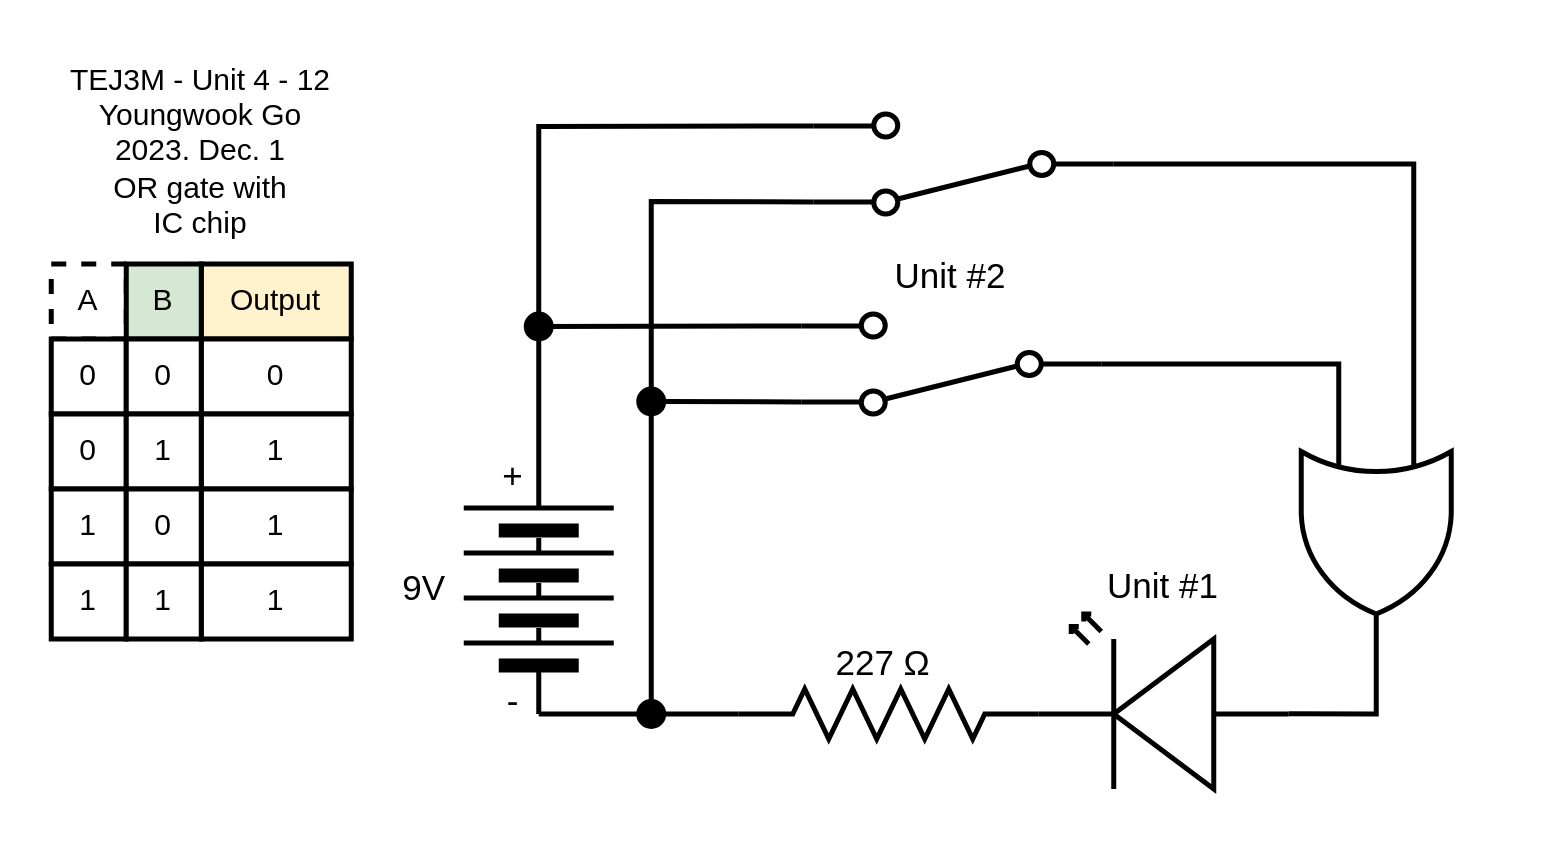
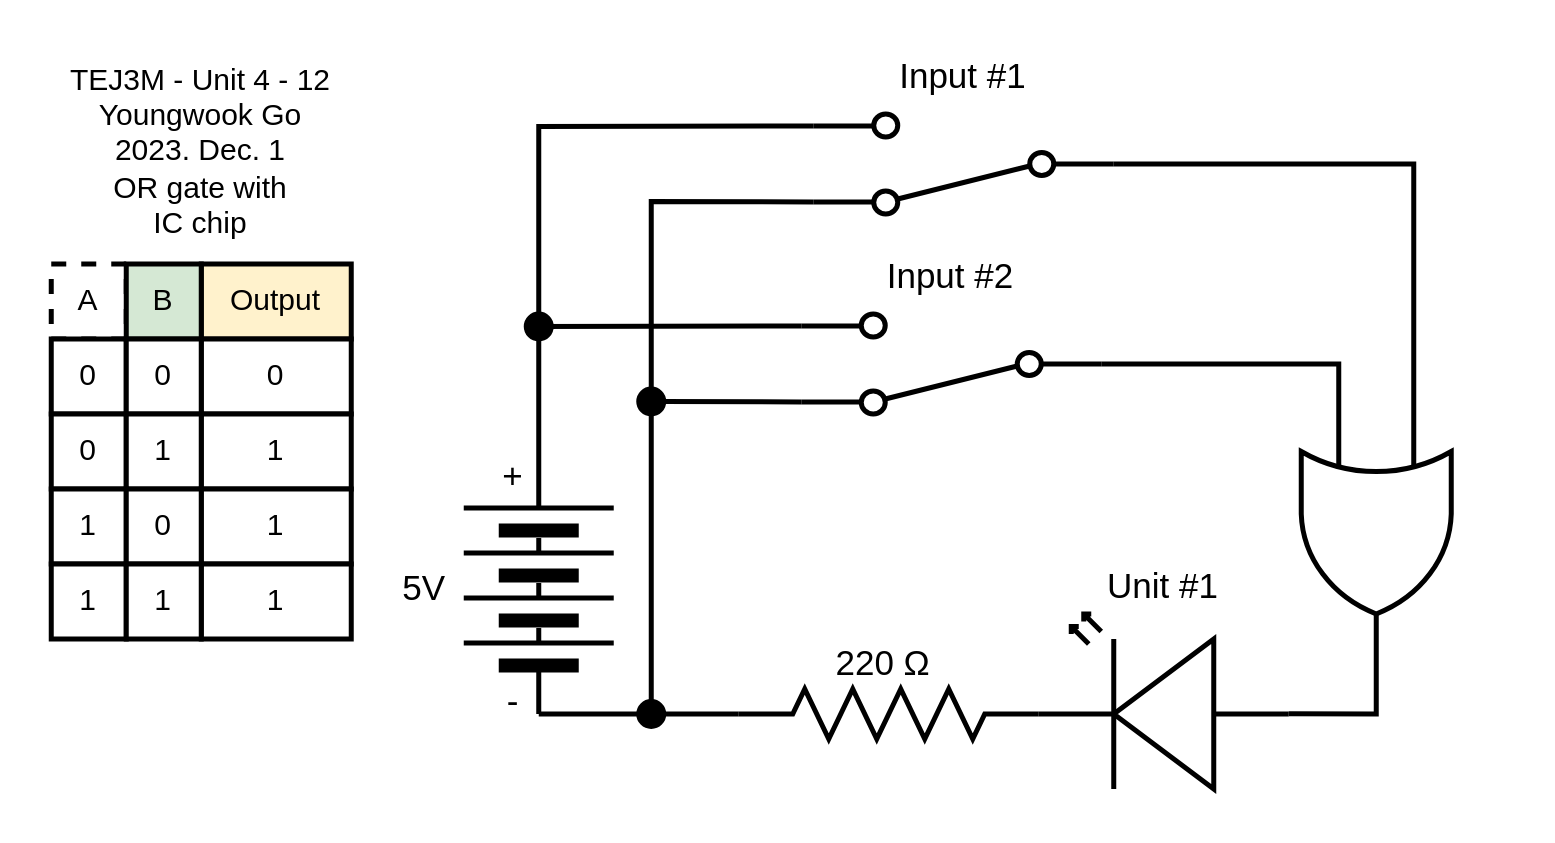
none -> (964, 76)
(951, 276) -> (951, 276)
(427, 589) -> (427, 589)
(889, 664) -> (889, 664)
